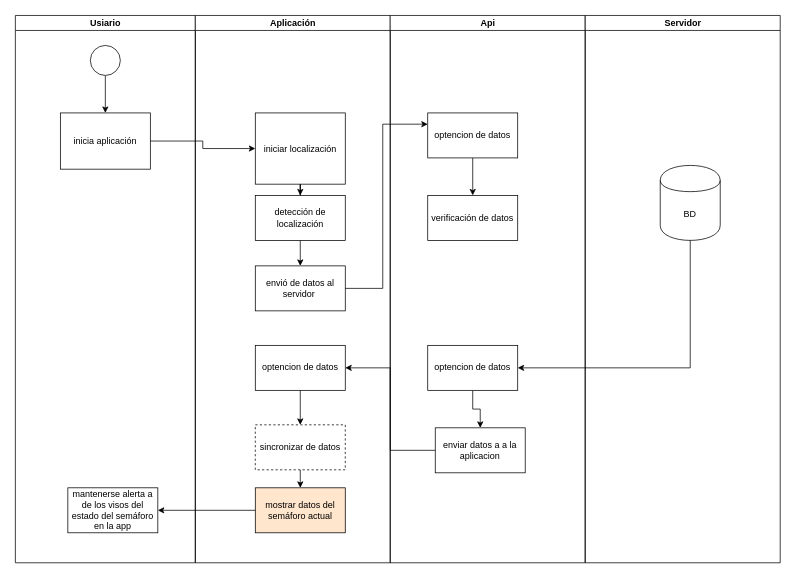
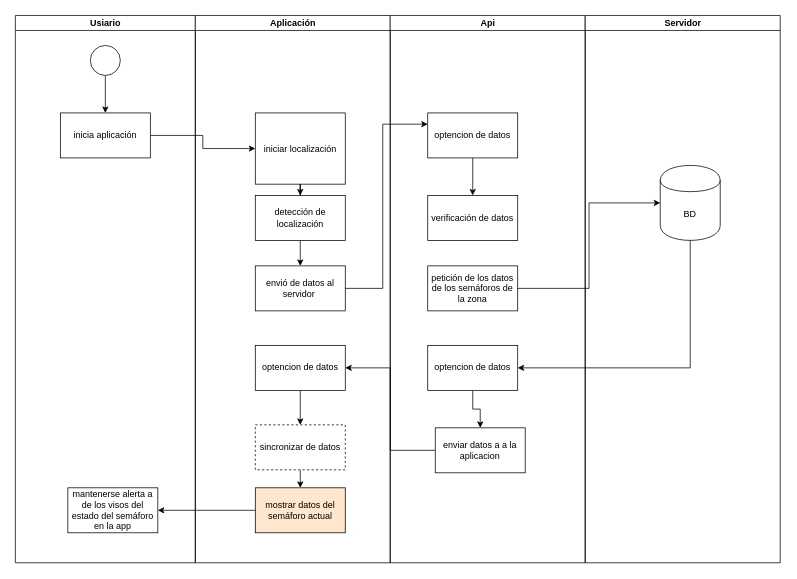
(105, 141) -> (105, 135)
none -> (473, 288)
none -> (554, 288)
